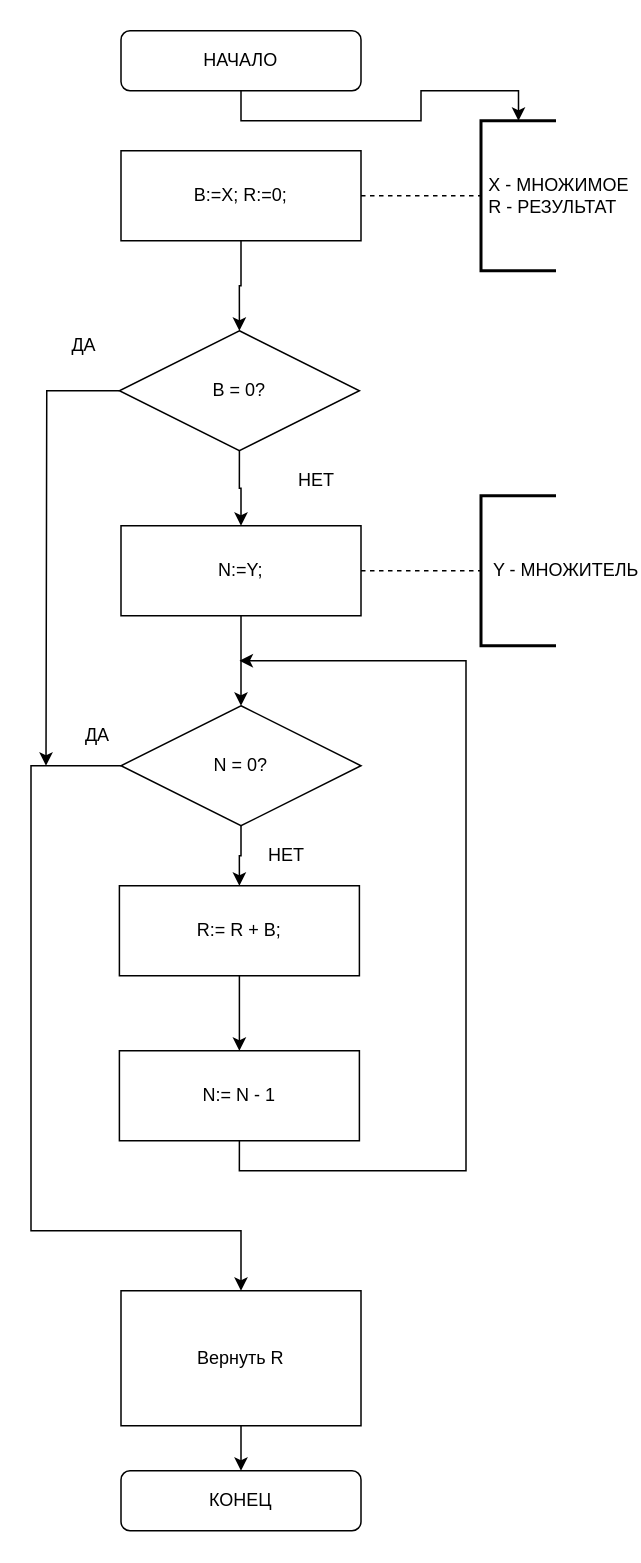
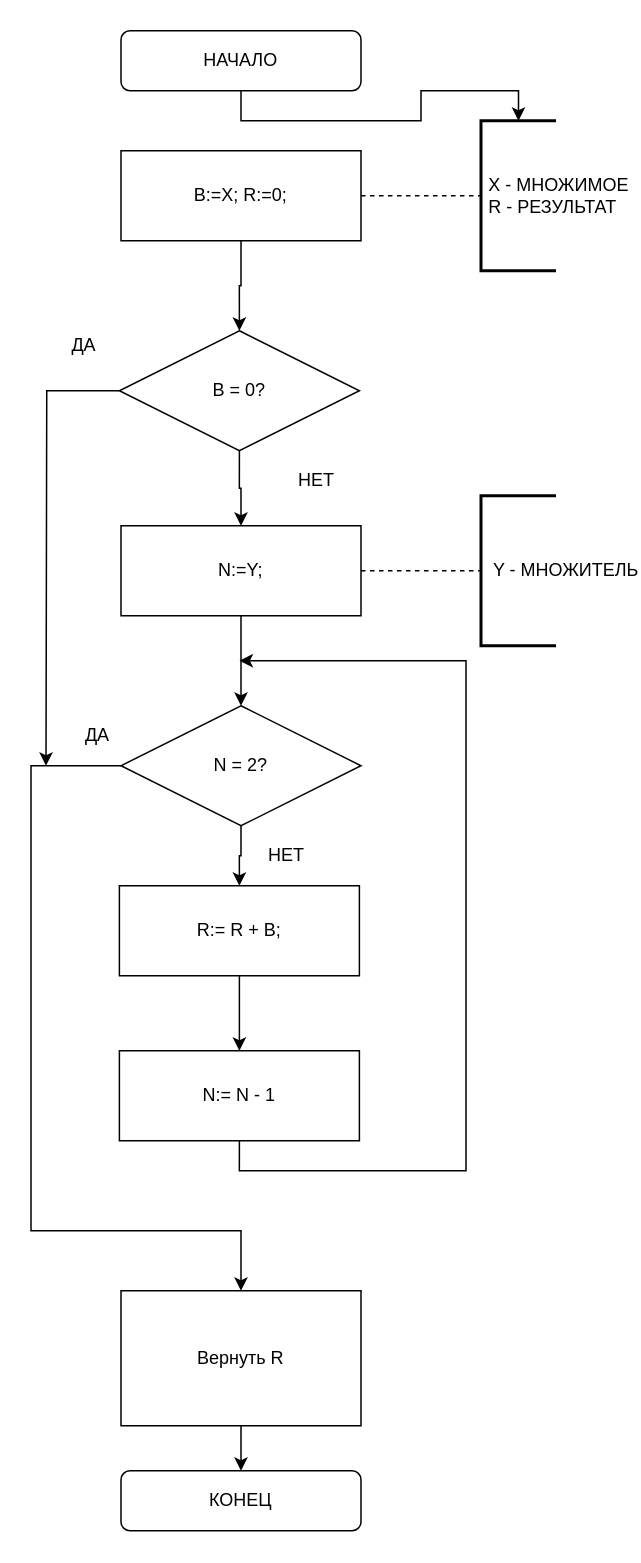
(241, 766) -> (241, 766)
